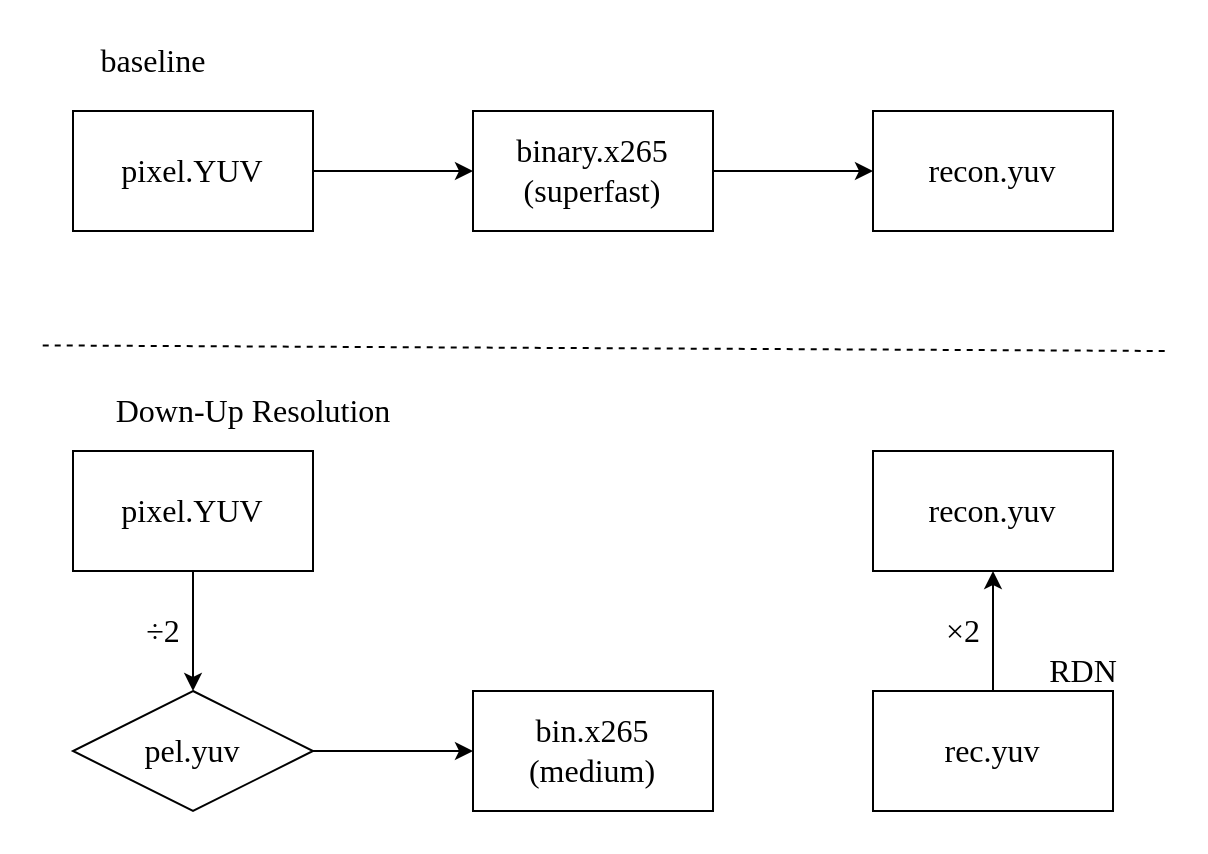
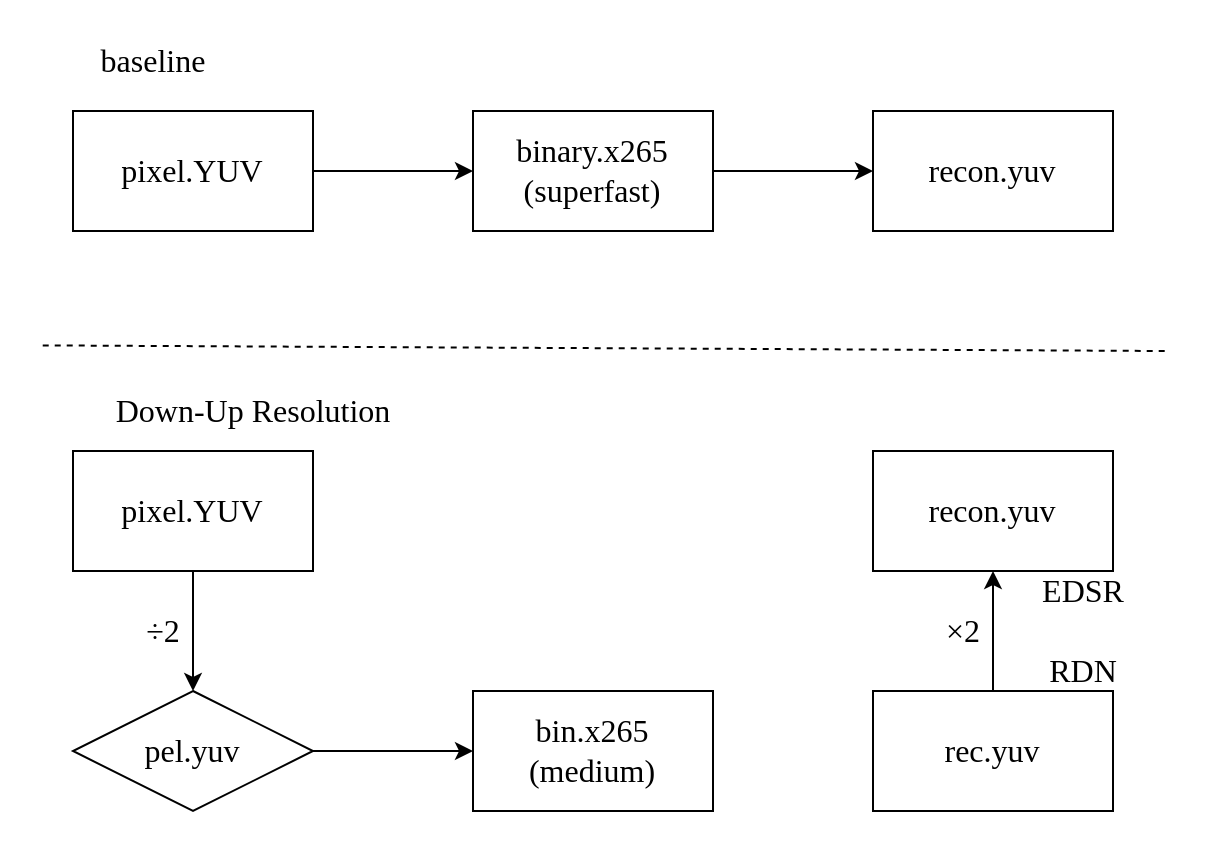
none -> (1083, 591)
